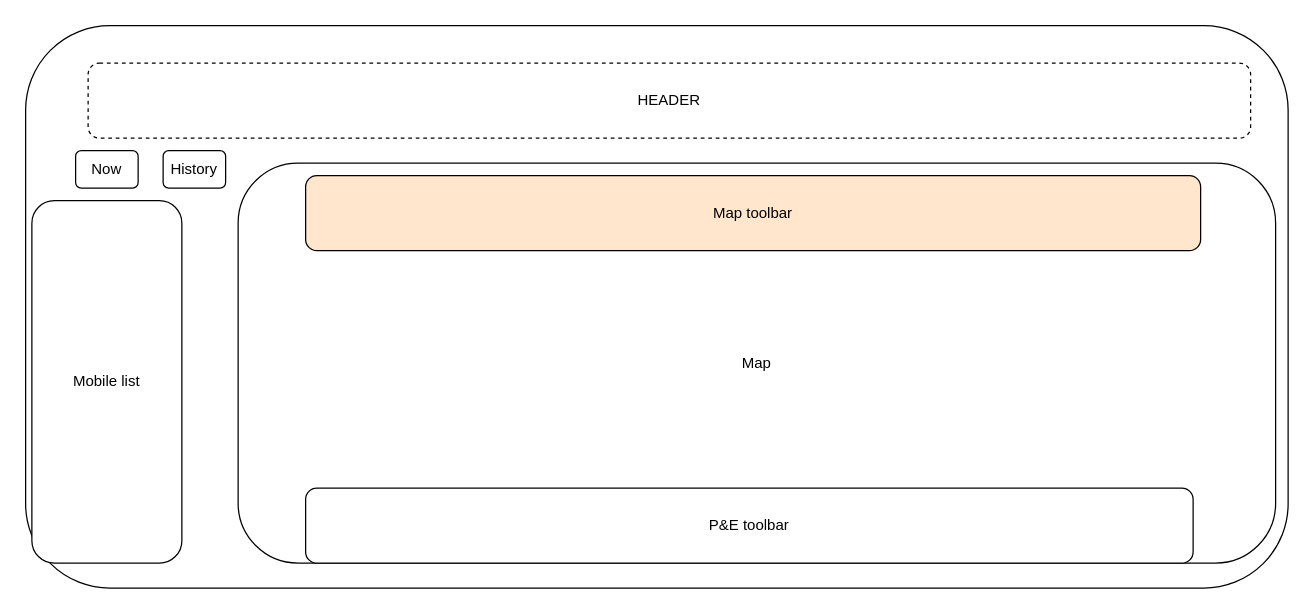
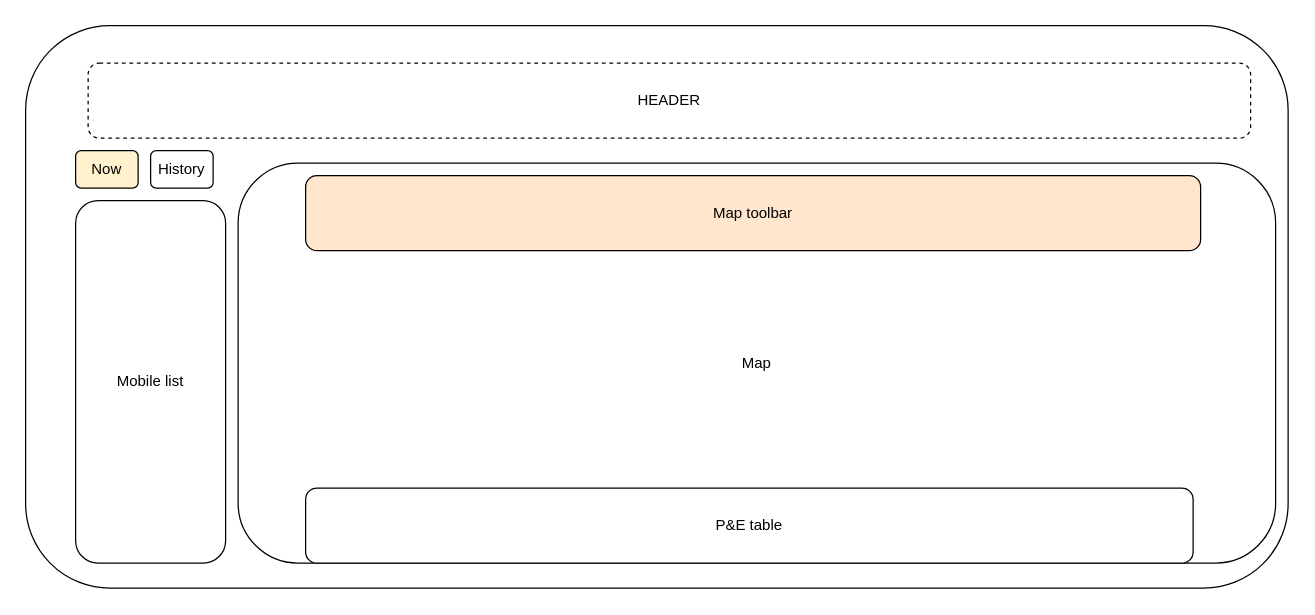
(107, 169) -> (107, 169)
(194, 169) -> (182, 169)
(107, 382) -> (151, 382)
(749, 526) -> (749, 526)
